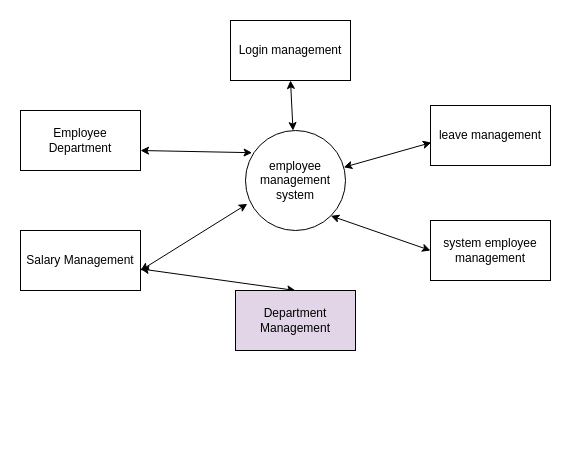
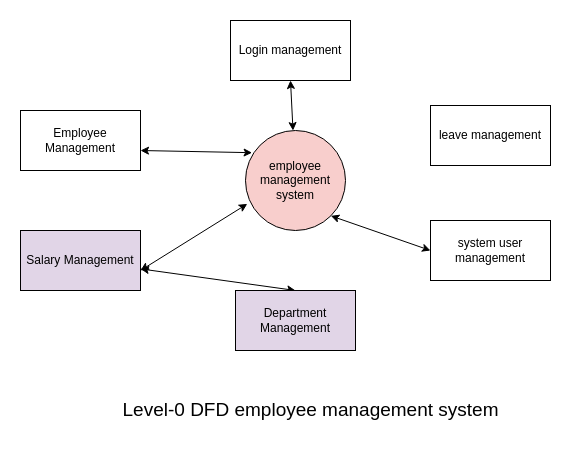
(81, 141) -> (81, 141)
(388, 155) -> none
(296, 181) -> (296, 181)
(491, 251) -> (491, 251)
(81, 261) -> (81, 261)
none -> (311, 411)
